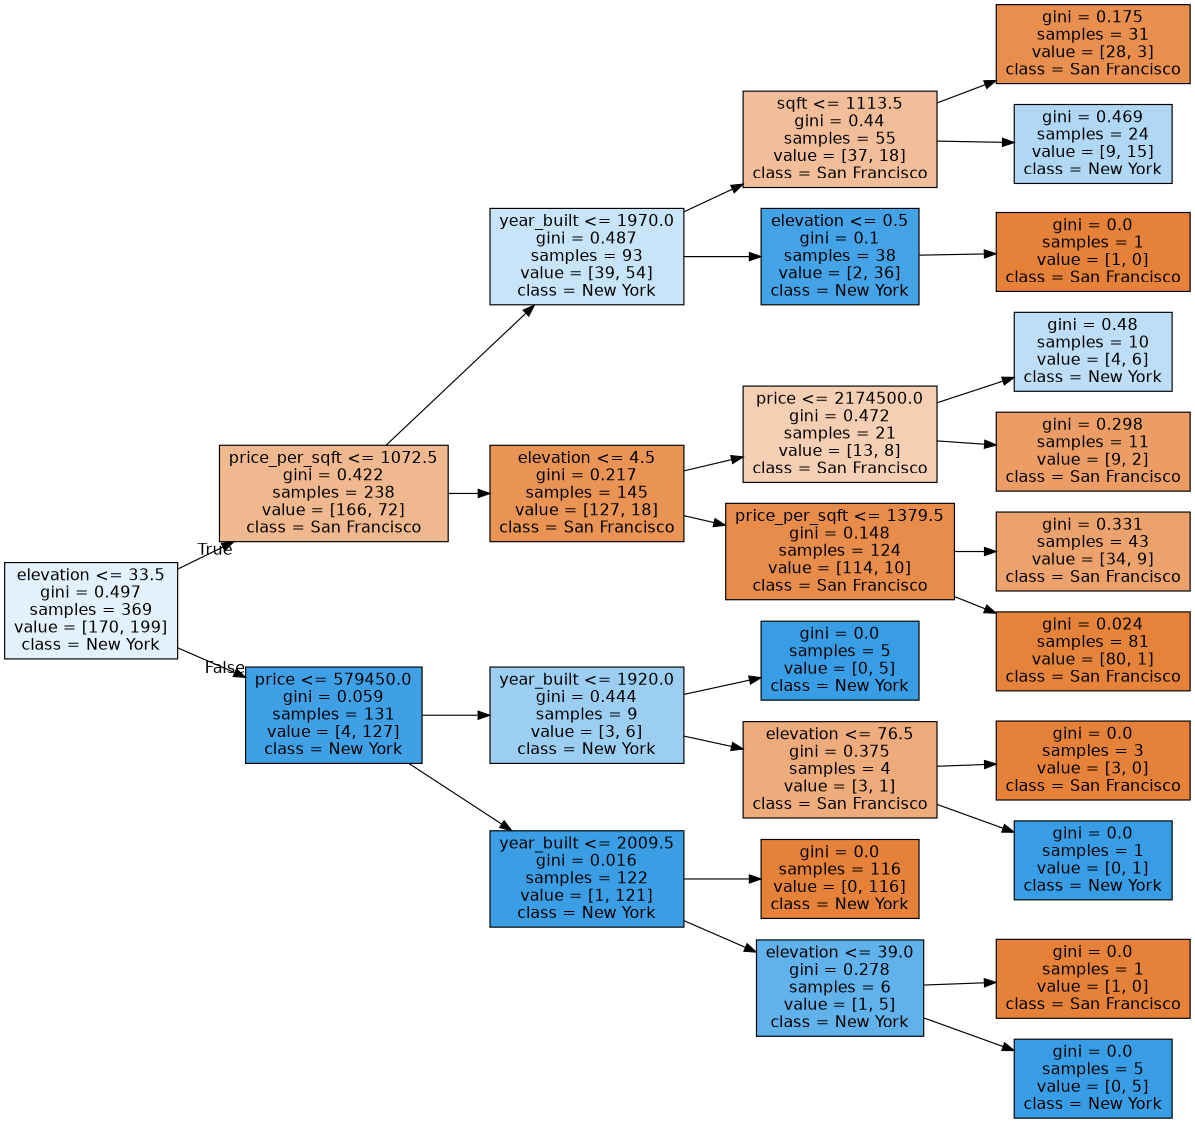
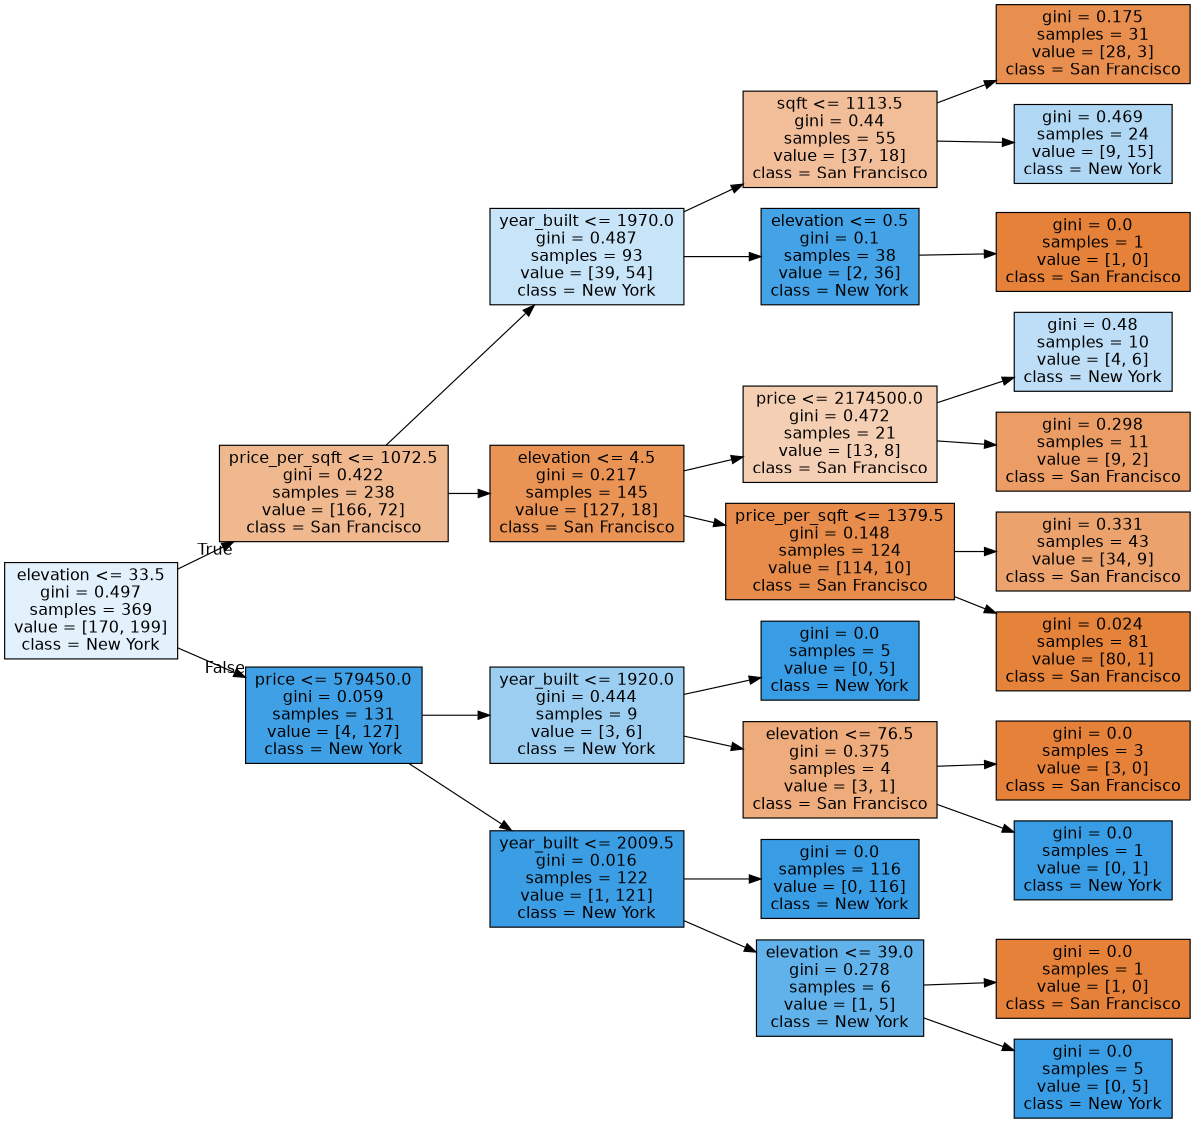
(840, 879) -> (840, 879)
